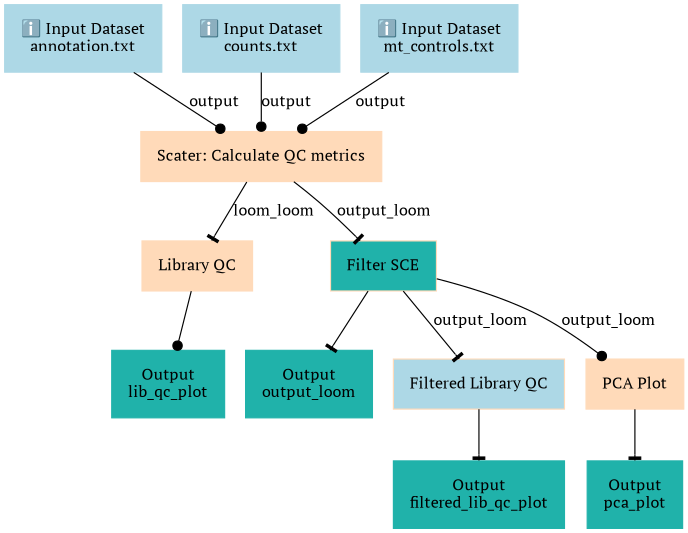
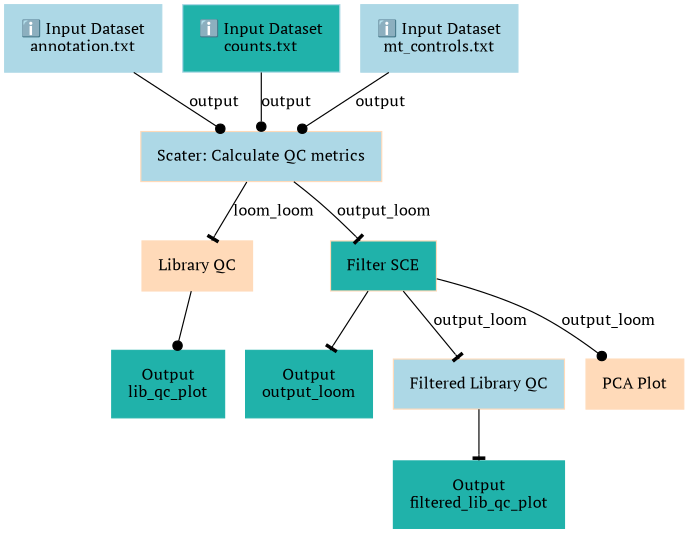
(261, 38) -> (261, 38)
(261, 157) -> (261, 157)
(635, 495) -> none
